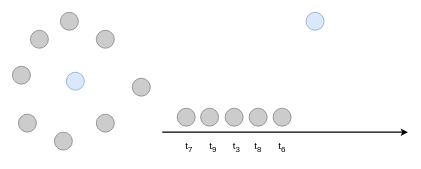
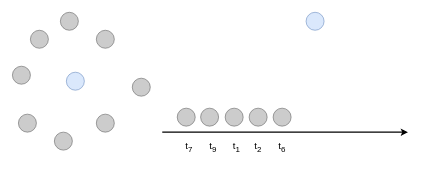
(237, 147) -> (237, 147)
(258, 147) -> (258, 147)
